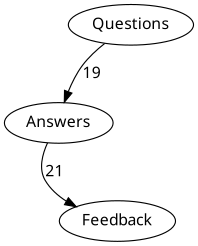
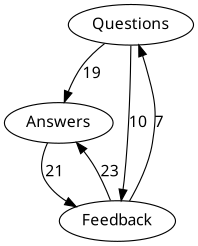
none -> (129, 118)
none -> (154, 130)
none -> (99, 175)
